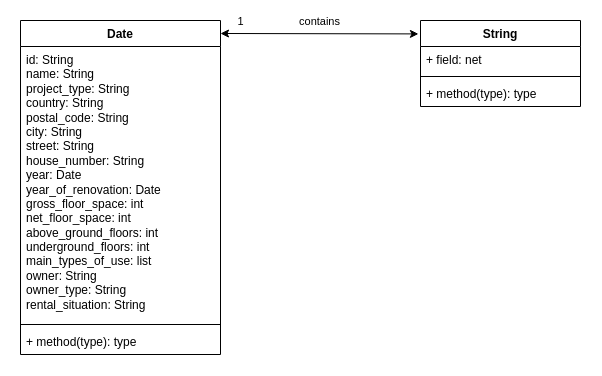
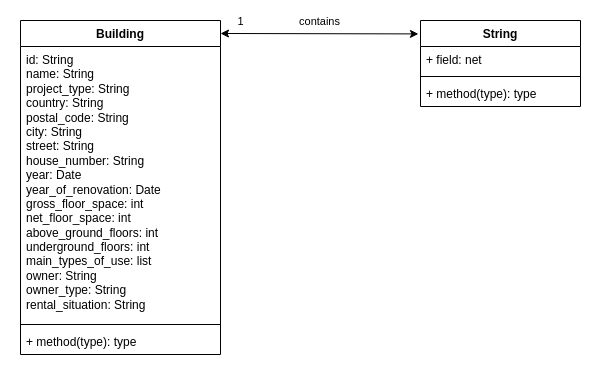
(121, 35) -> (121, 35)
